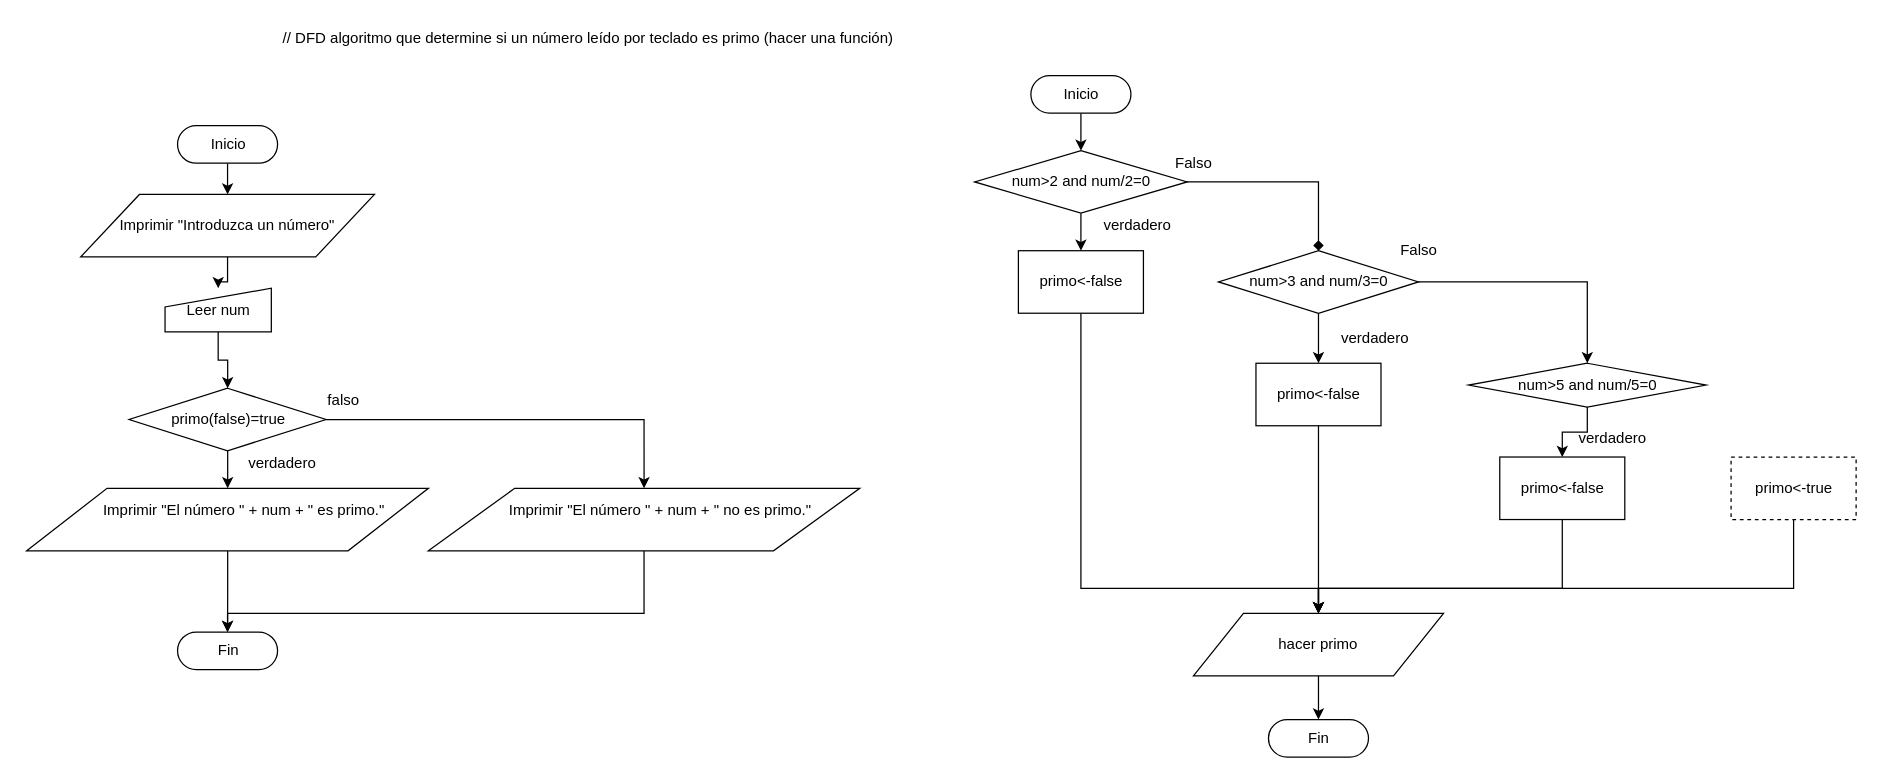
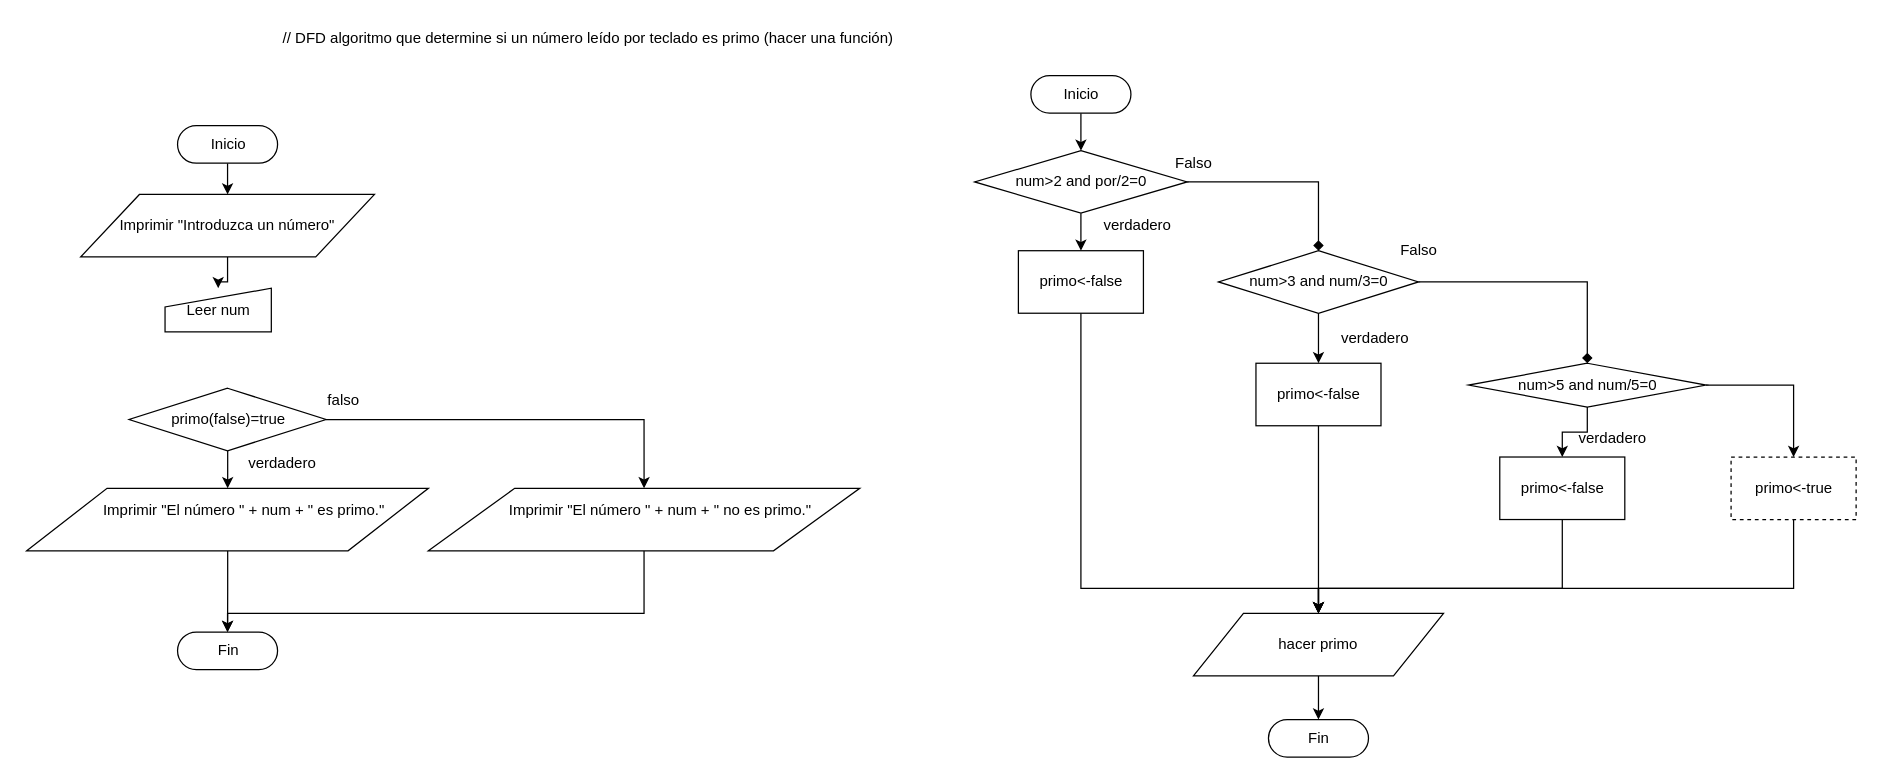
(1081, 182) -> (1081, 182)
(1587, 353) -> (1587, 352)
(218, 360) -> none
none -> (1781, 385)
